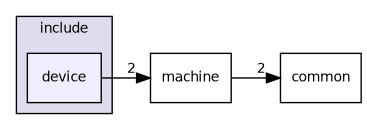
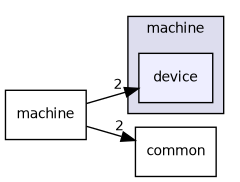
(64, 29) -> (176, 29)
(121, 78) -> (106, 98)
